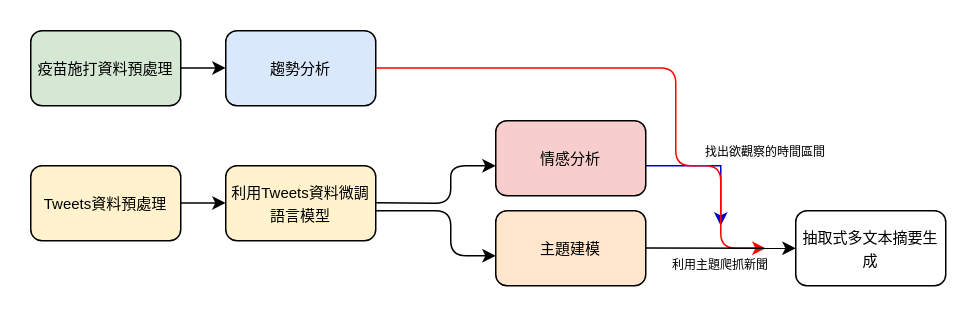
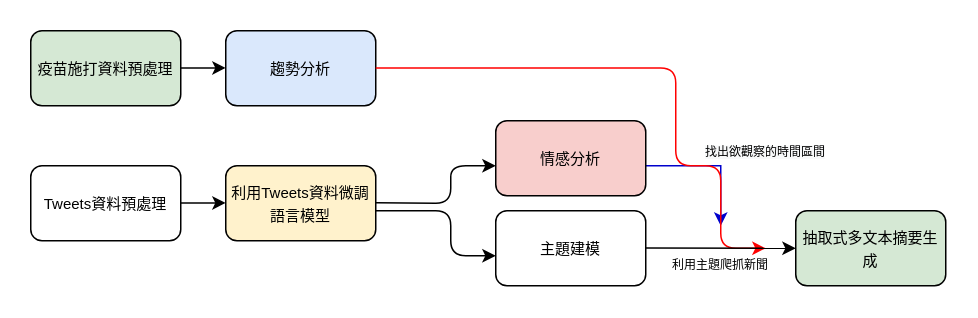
(106, 203) -> (106, 203)
(571, 248) -> (571, 248)
(871, 248) -> (871, 248)
